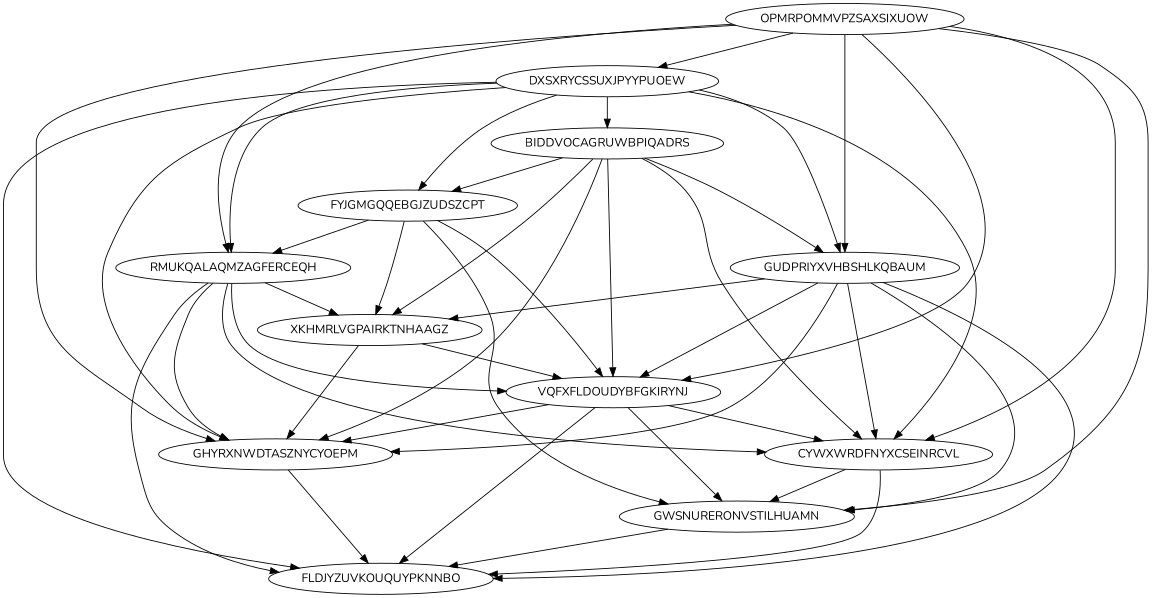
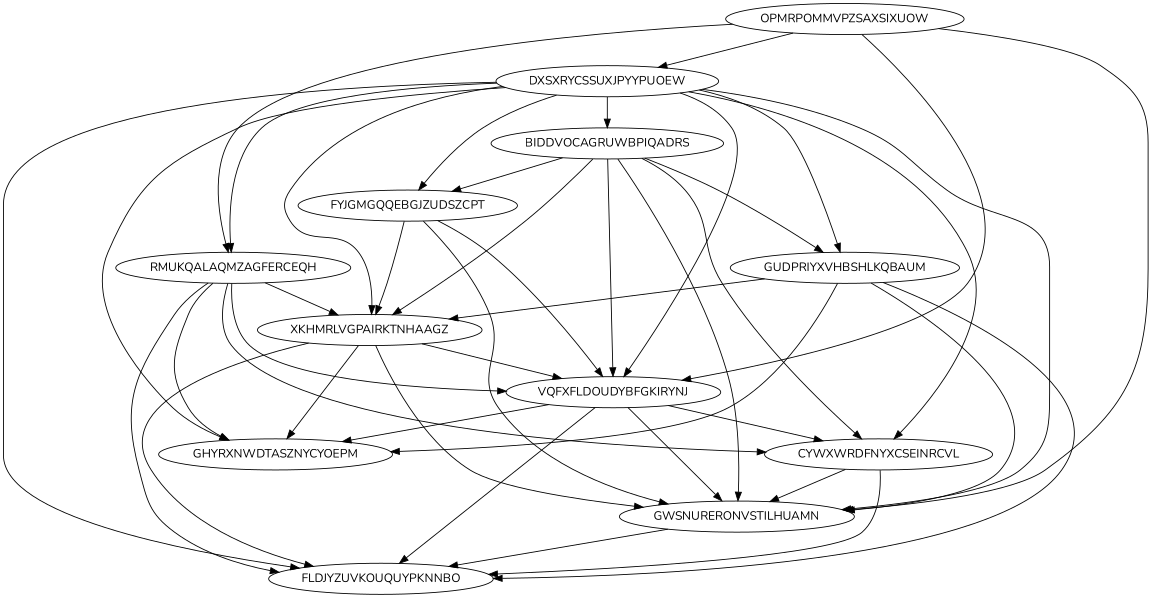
(188, 81) -> none
(845, 134) -> none
none -> (315, 162)
(1115, 227) -> none
(325, 235) -> none
none -> (1048, 257)
(733, 328) -> (714, 226)
(501, 334) -> (706, 316)
(861, 357) -> none
none -> (475, 472)
(325, 513) -> (143, 447)
